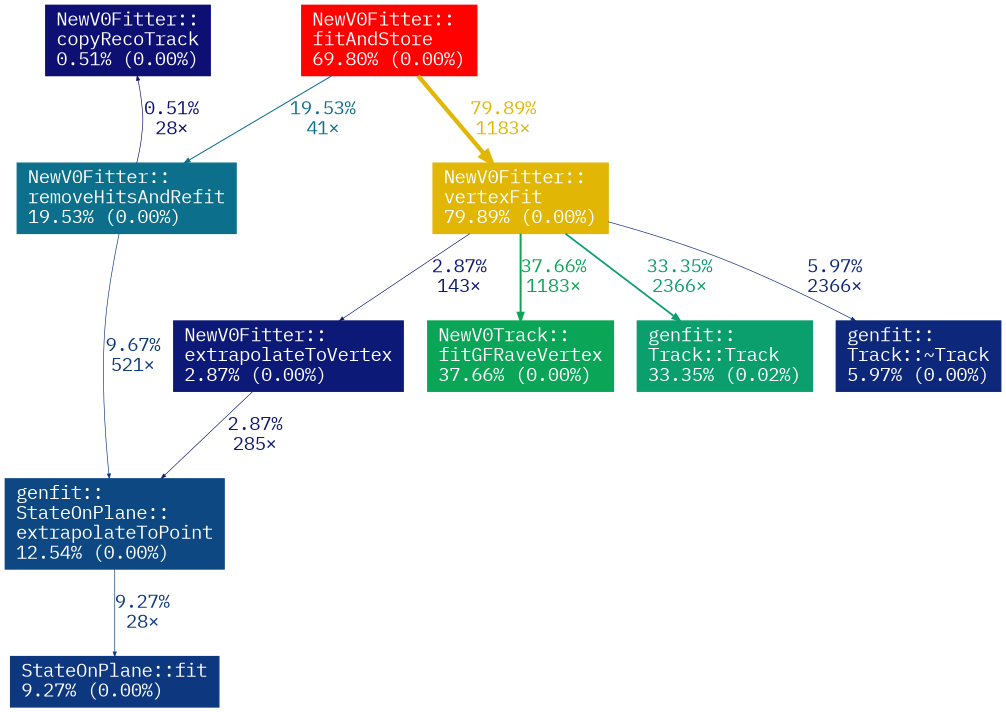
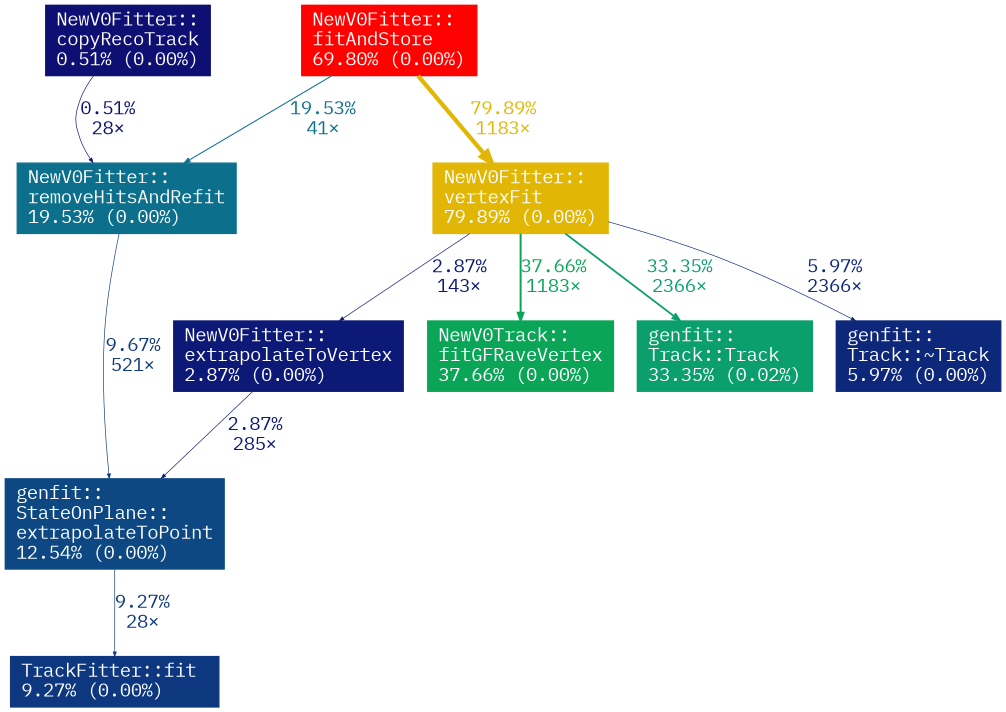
(143, 122) -> (76, 117)
(115, 682) -> (115, 682)
